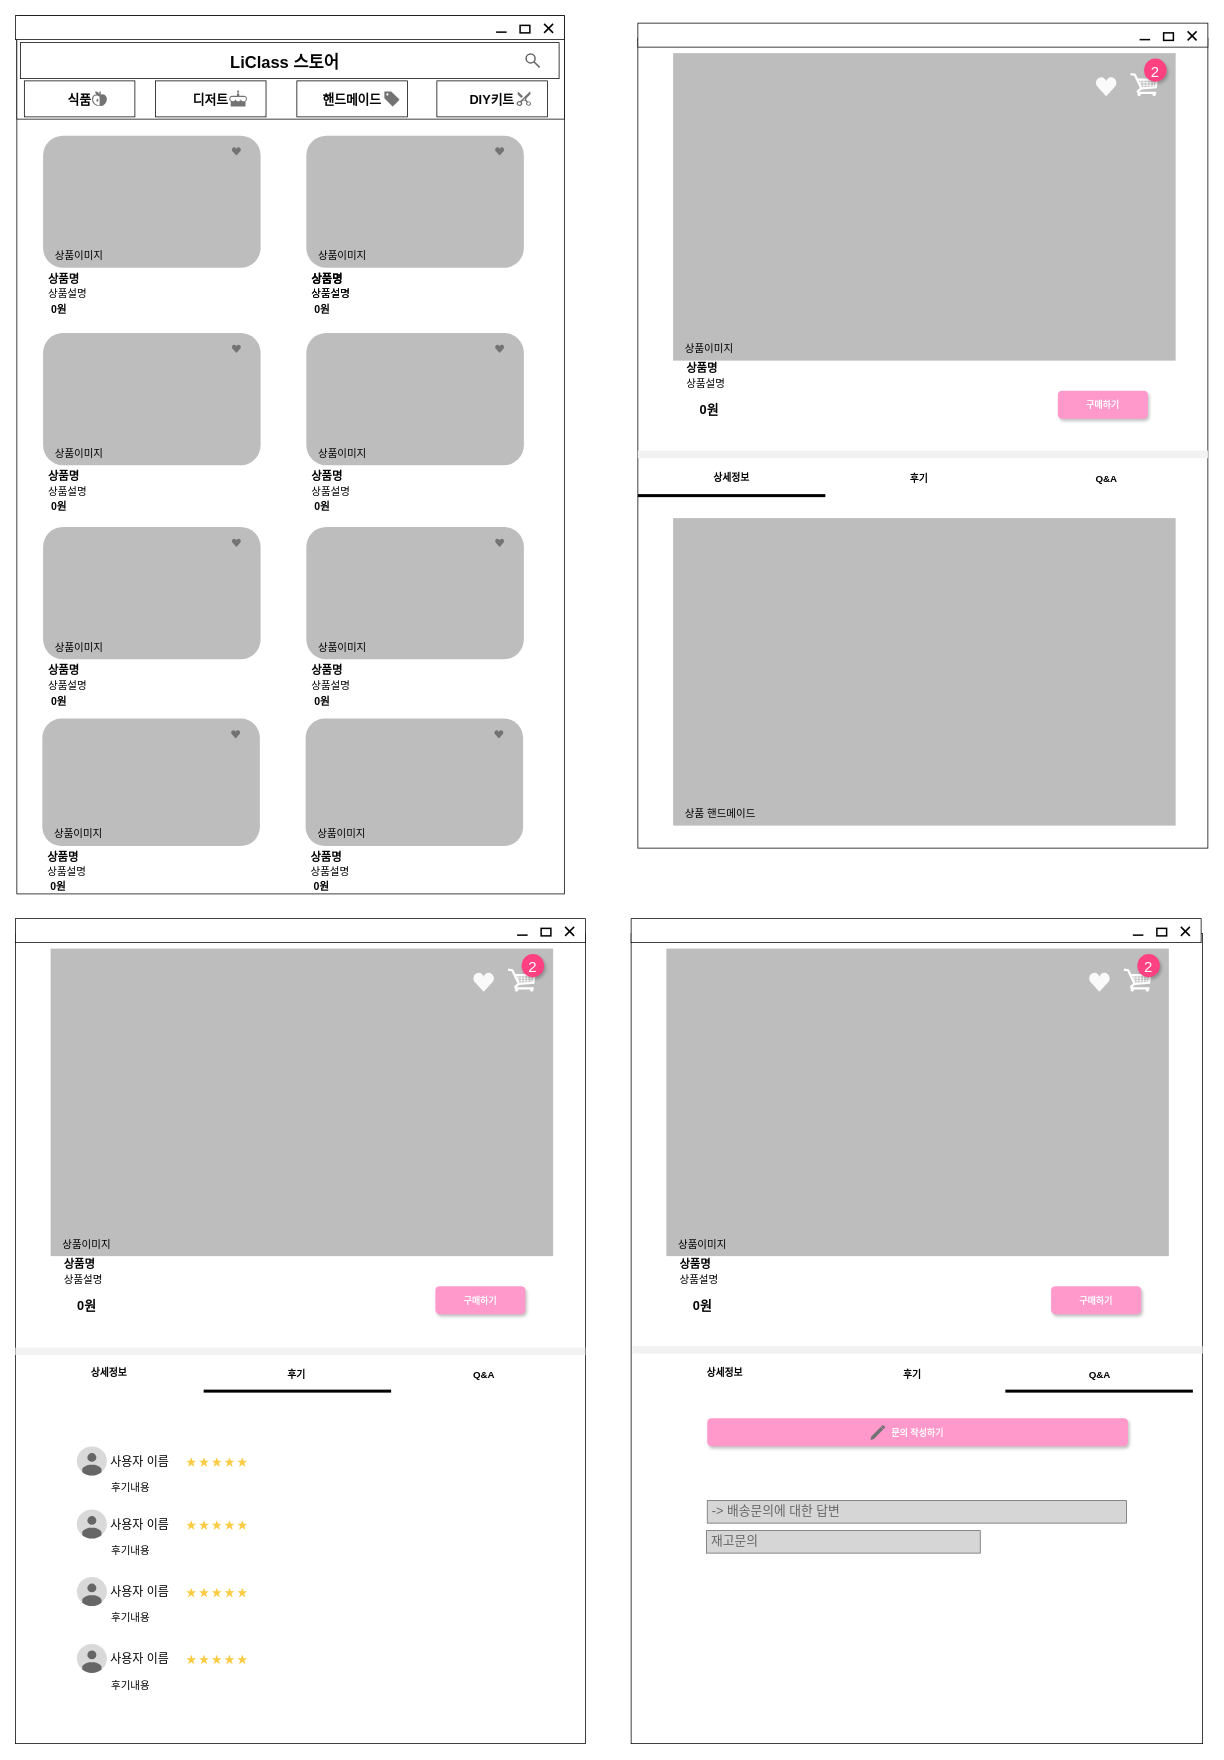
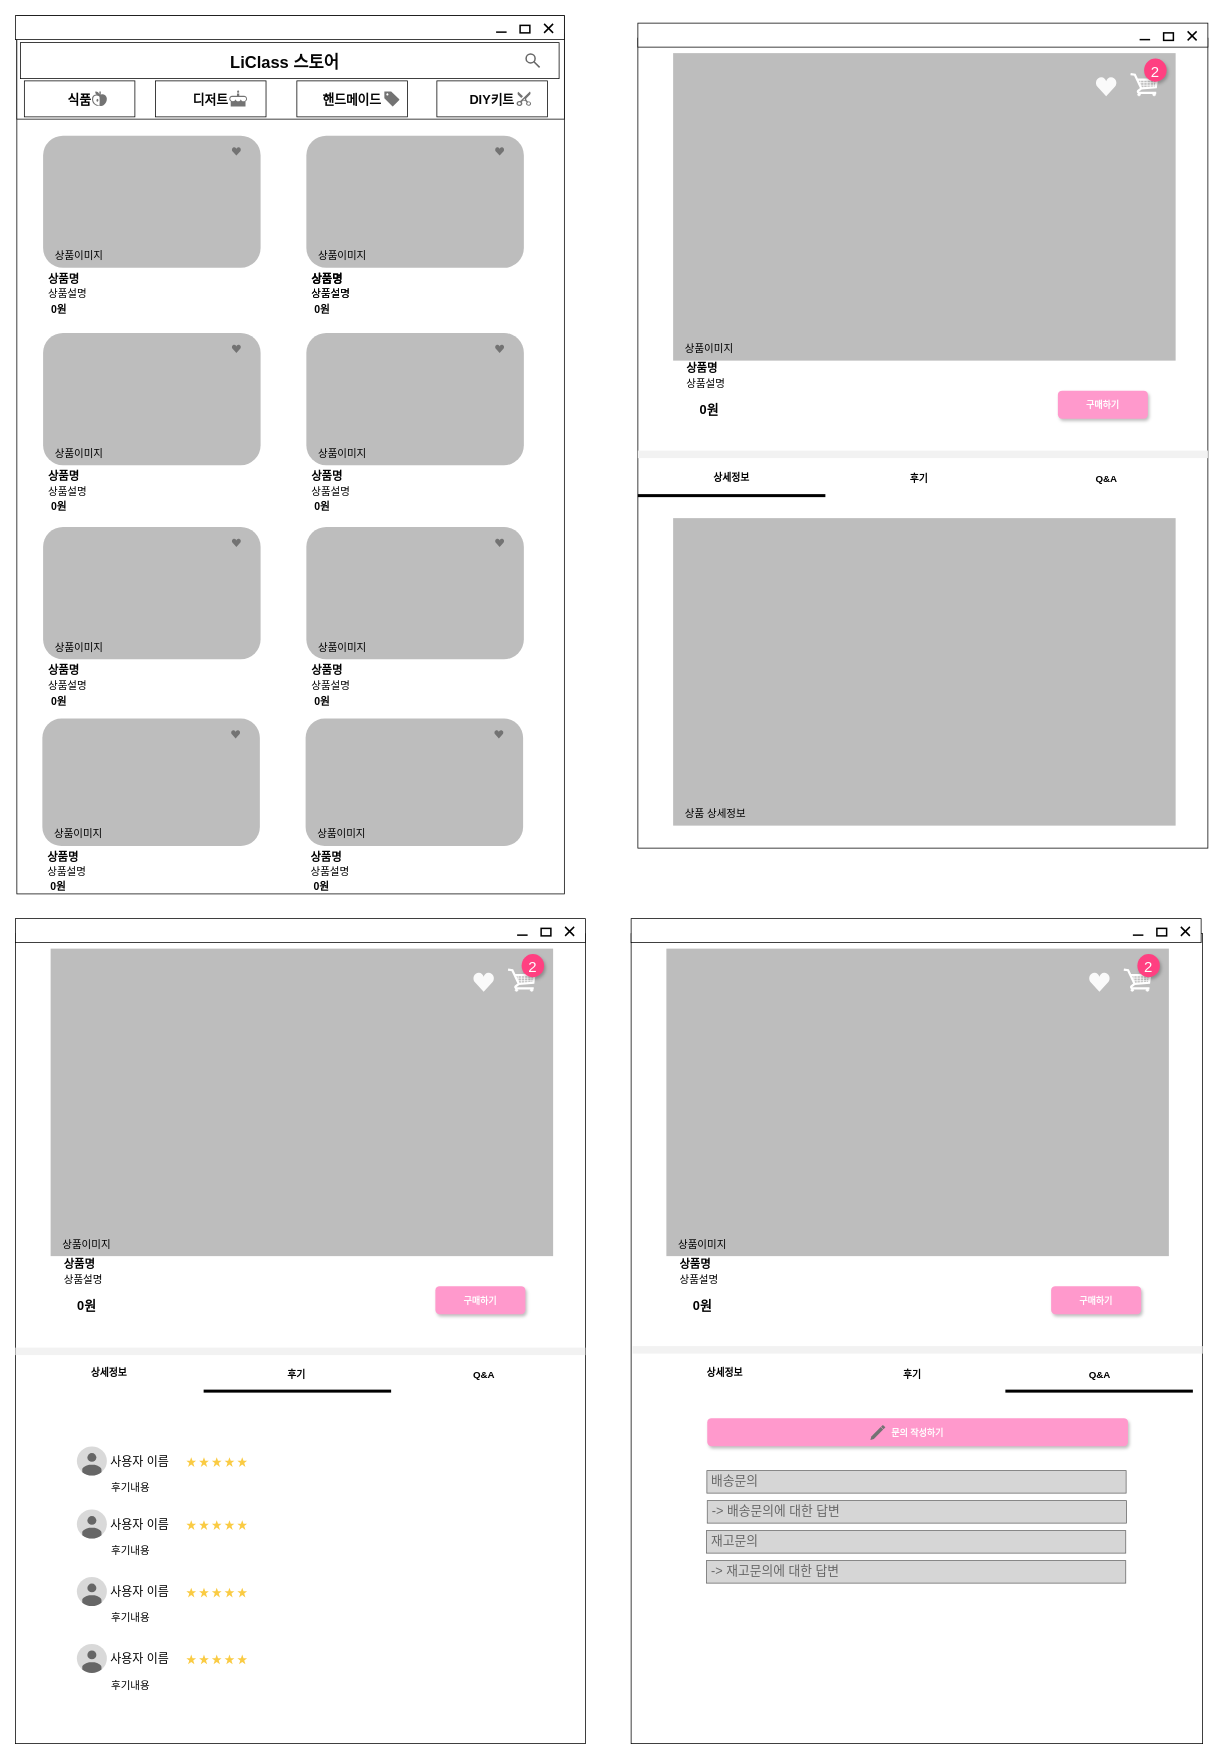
(723, 813) -> (718, 813)
none -> (917, 1482)
(843, 1542) -> (916, 1542)
none -> (916, 1572)
